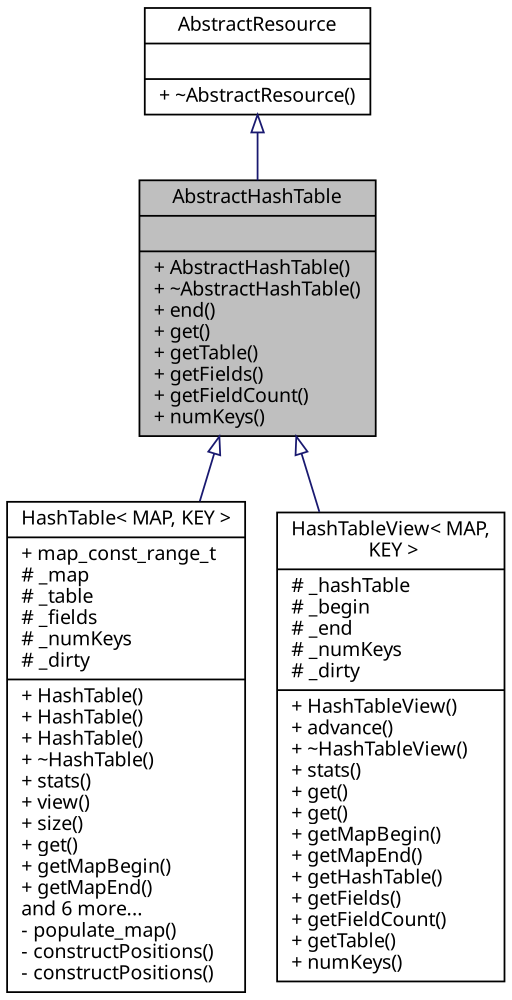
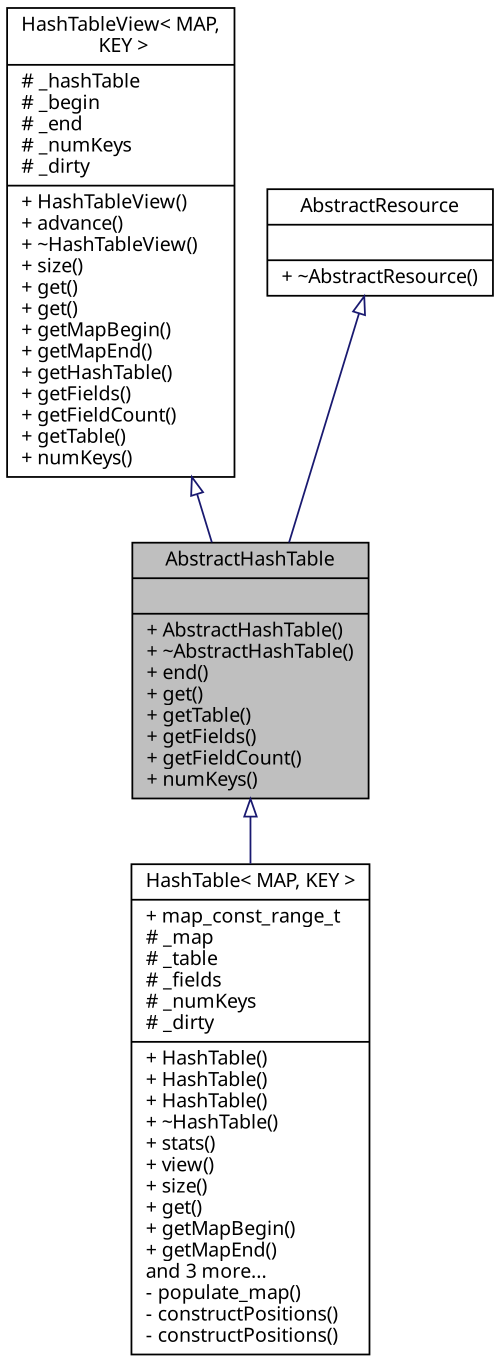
(310, 483) -> (205, 518)
(327, 771) -> (52, 266)
(83, 910) -> (207, 1272)
